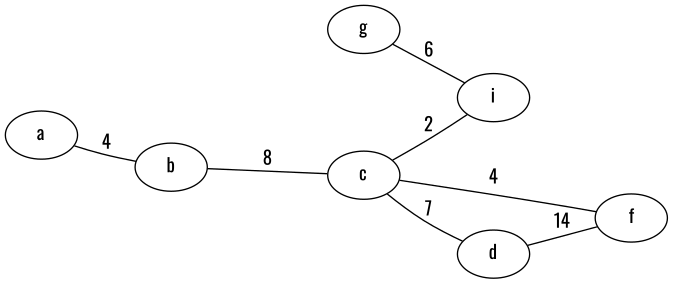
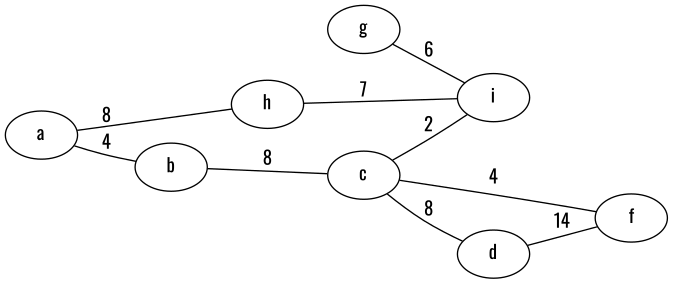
none -> (268, 104)
(429, 211) -> (429, 211)
